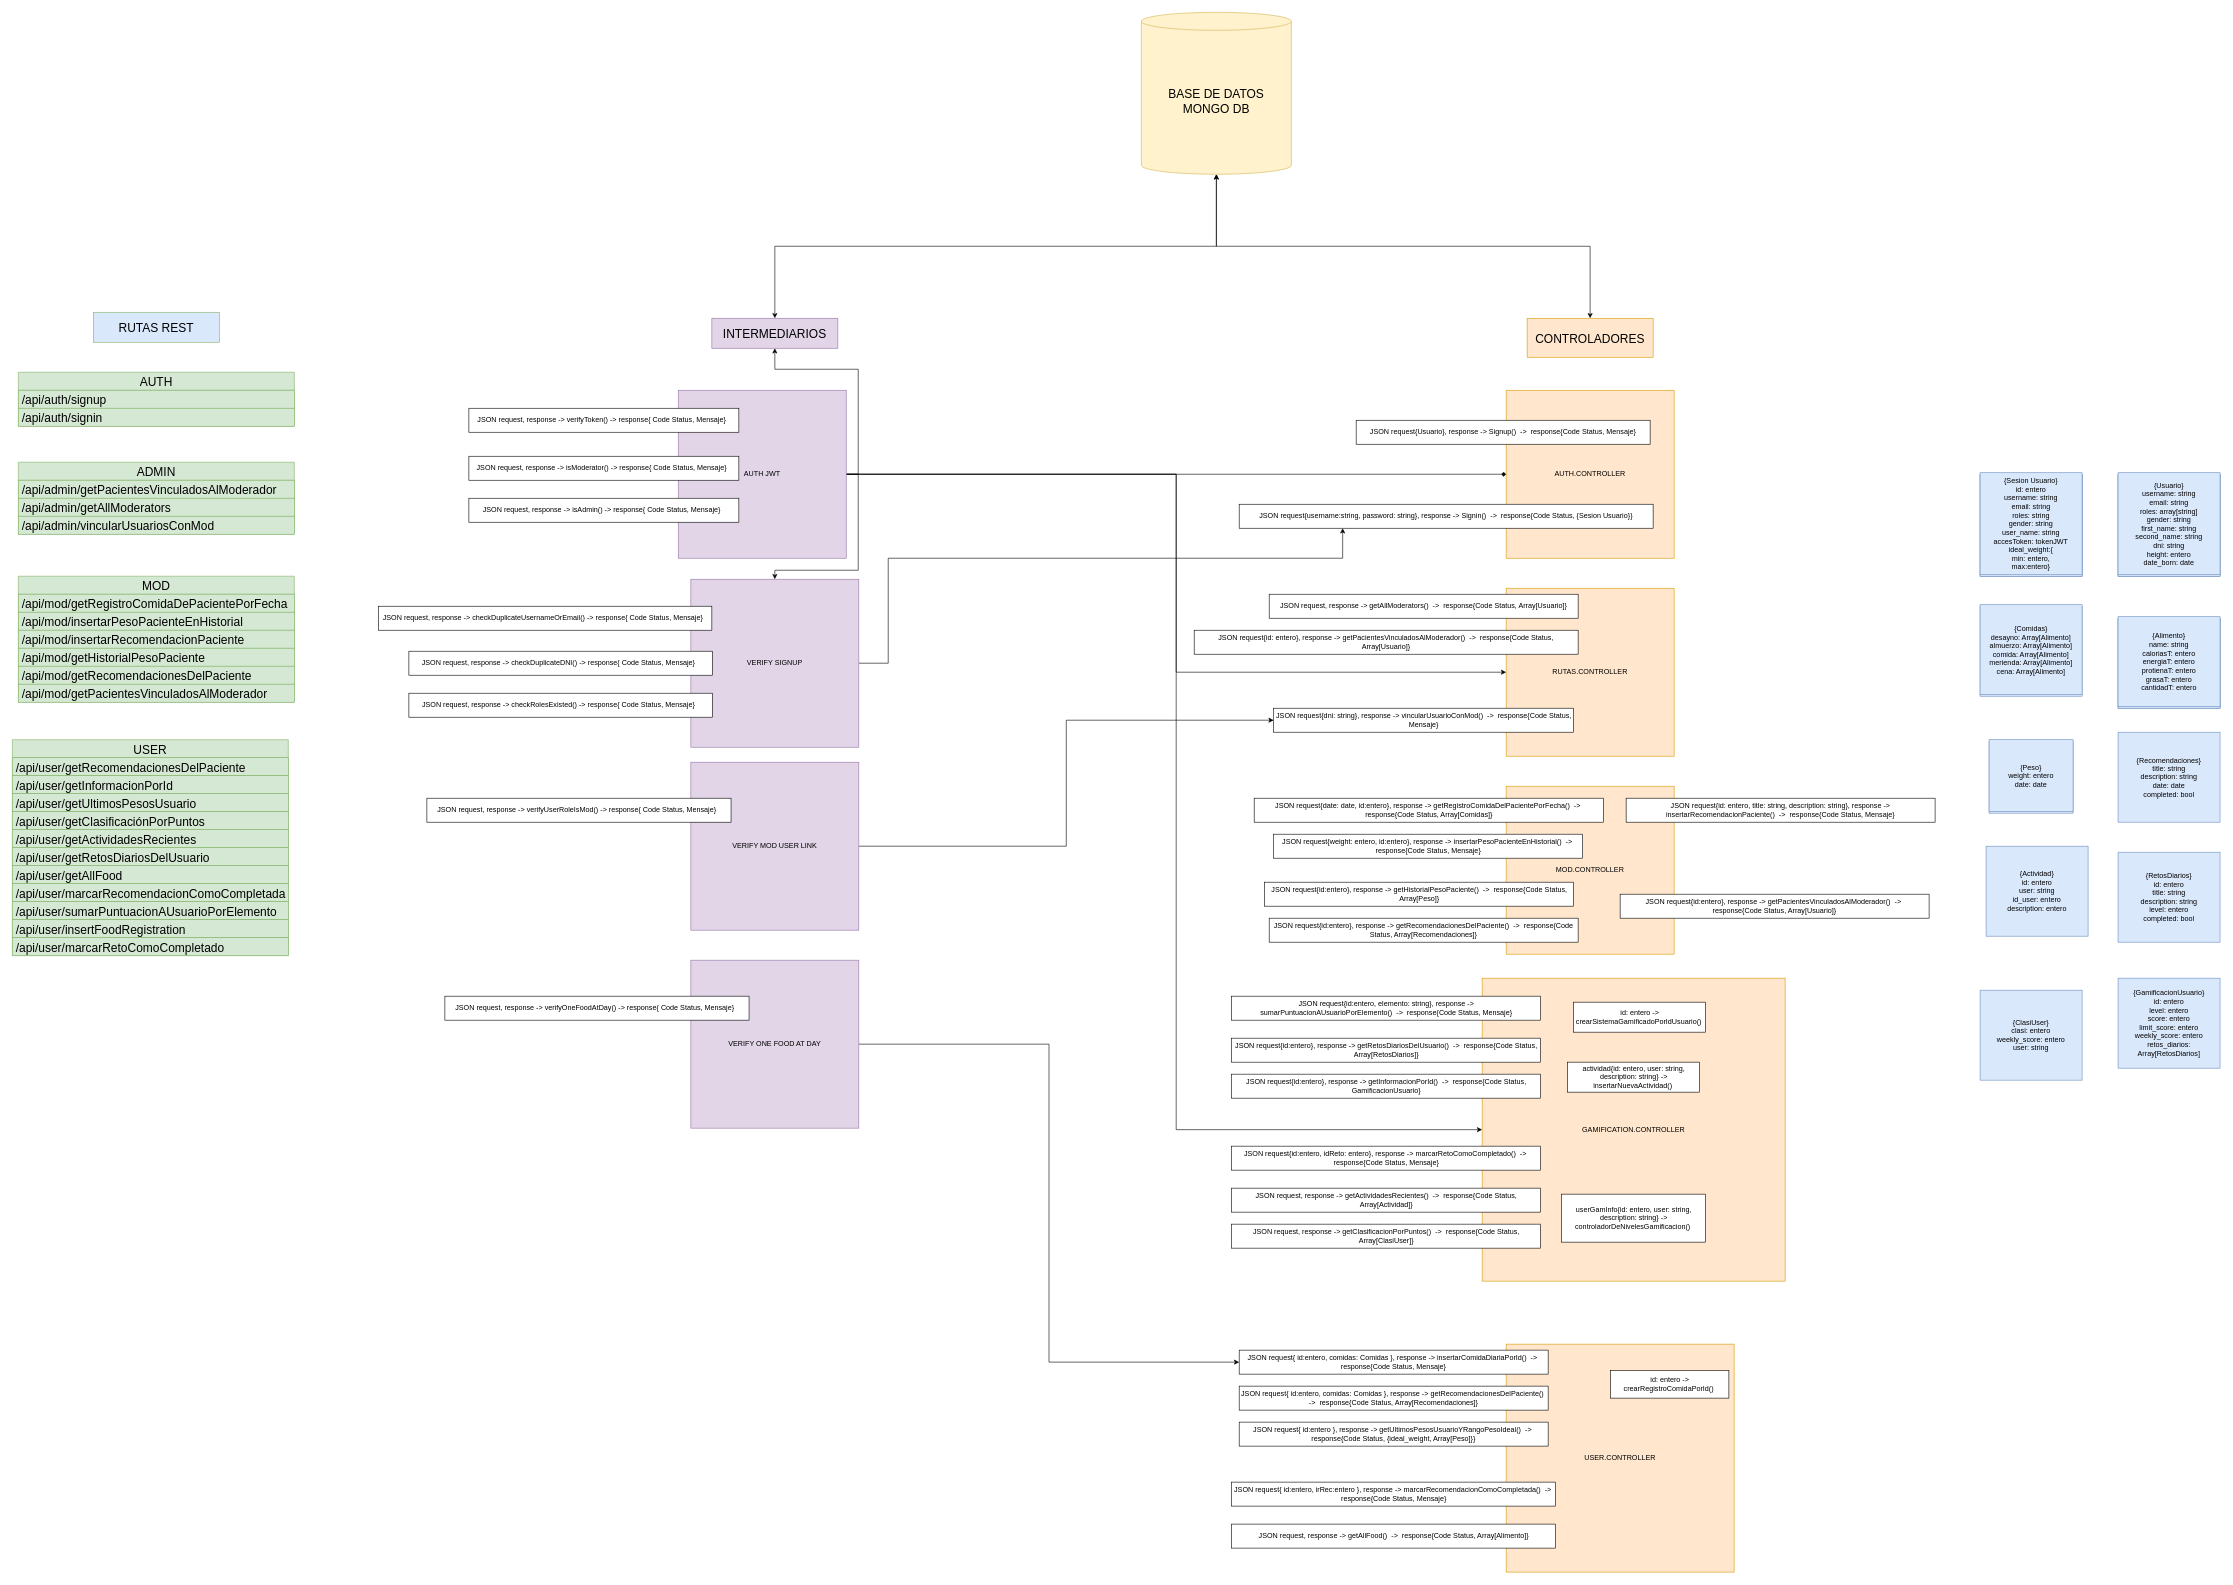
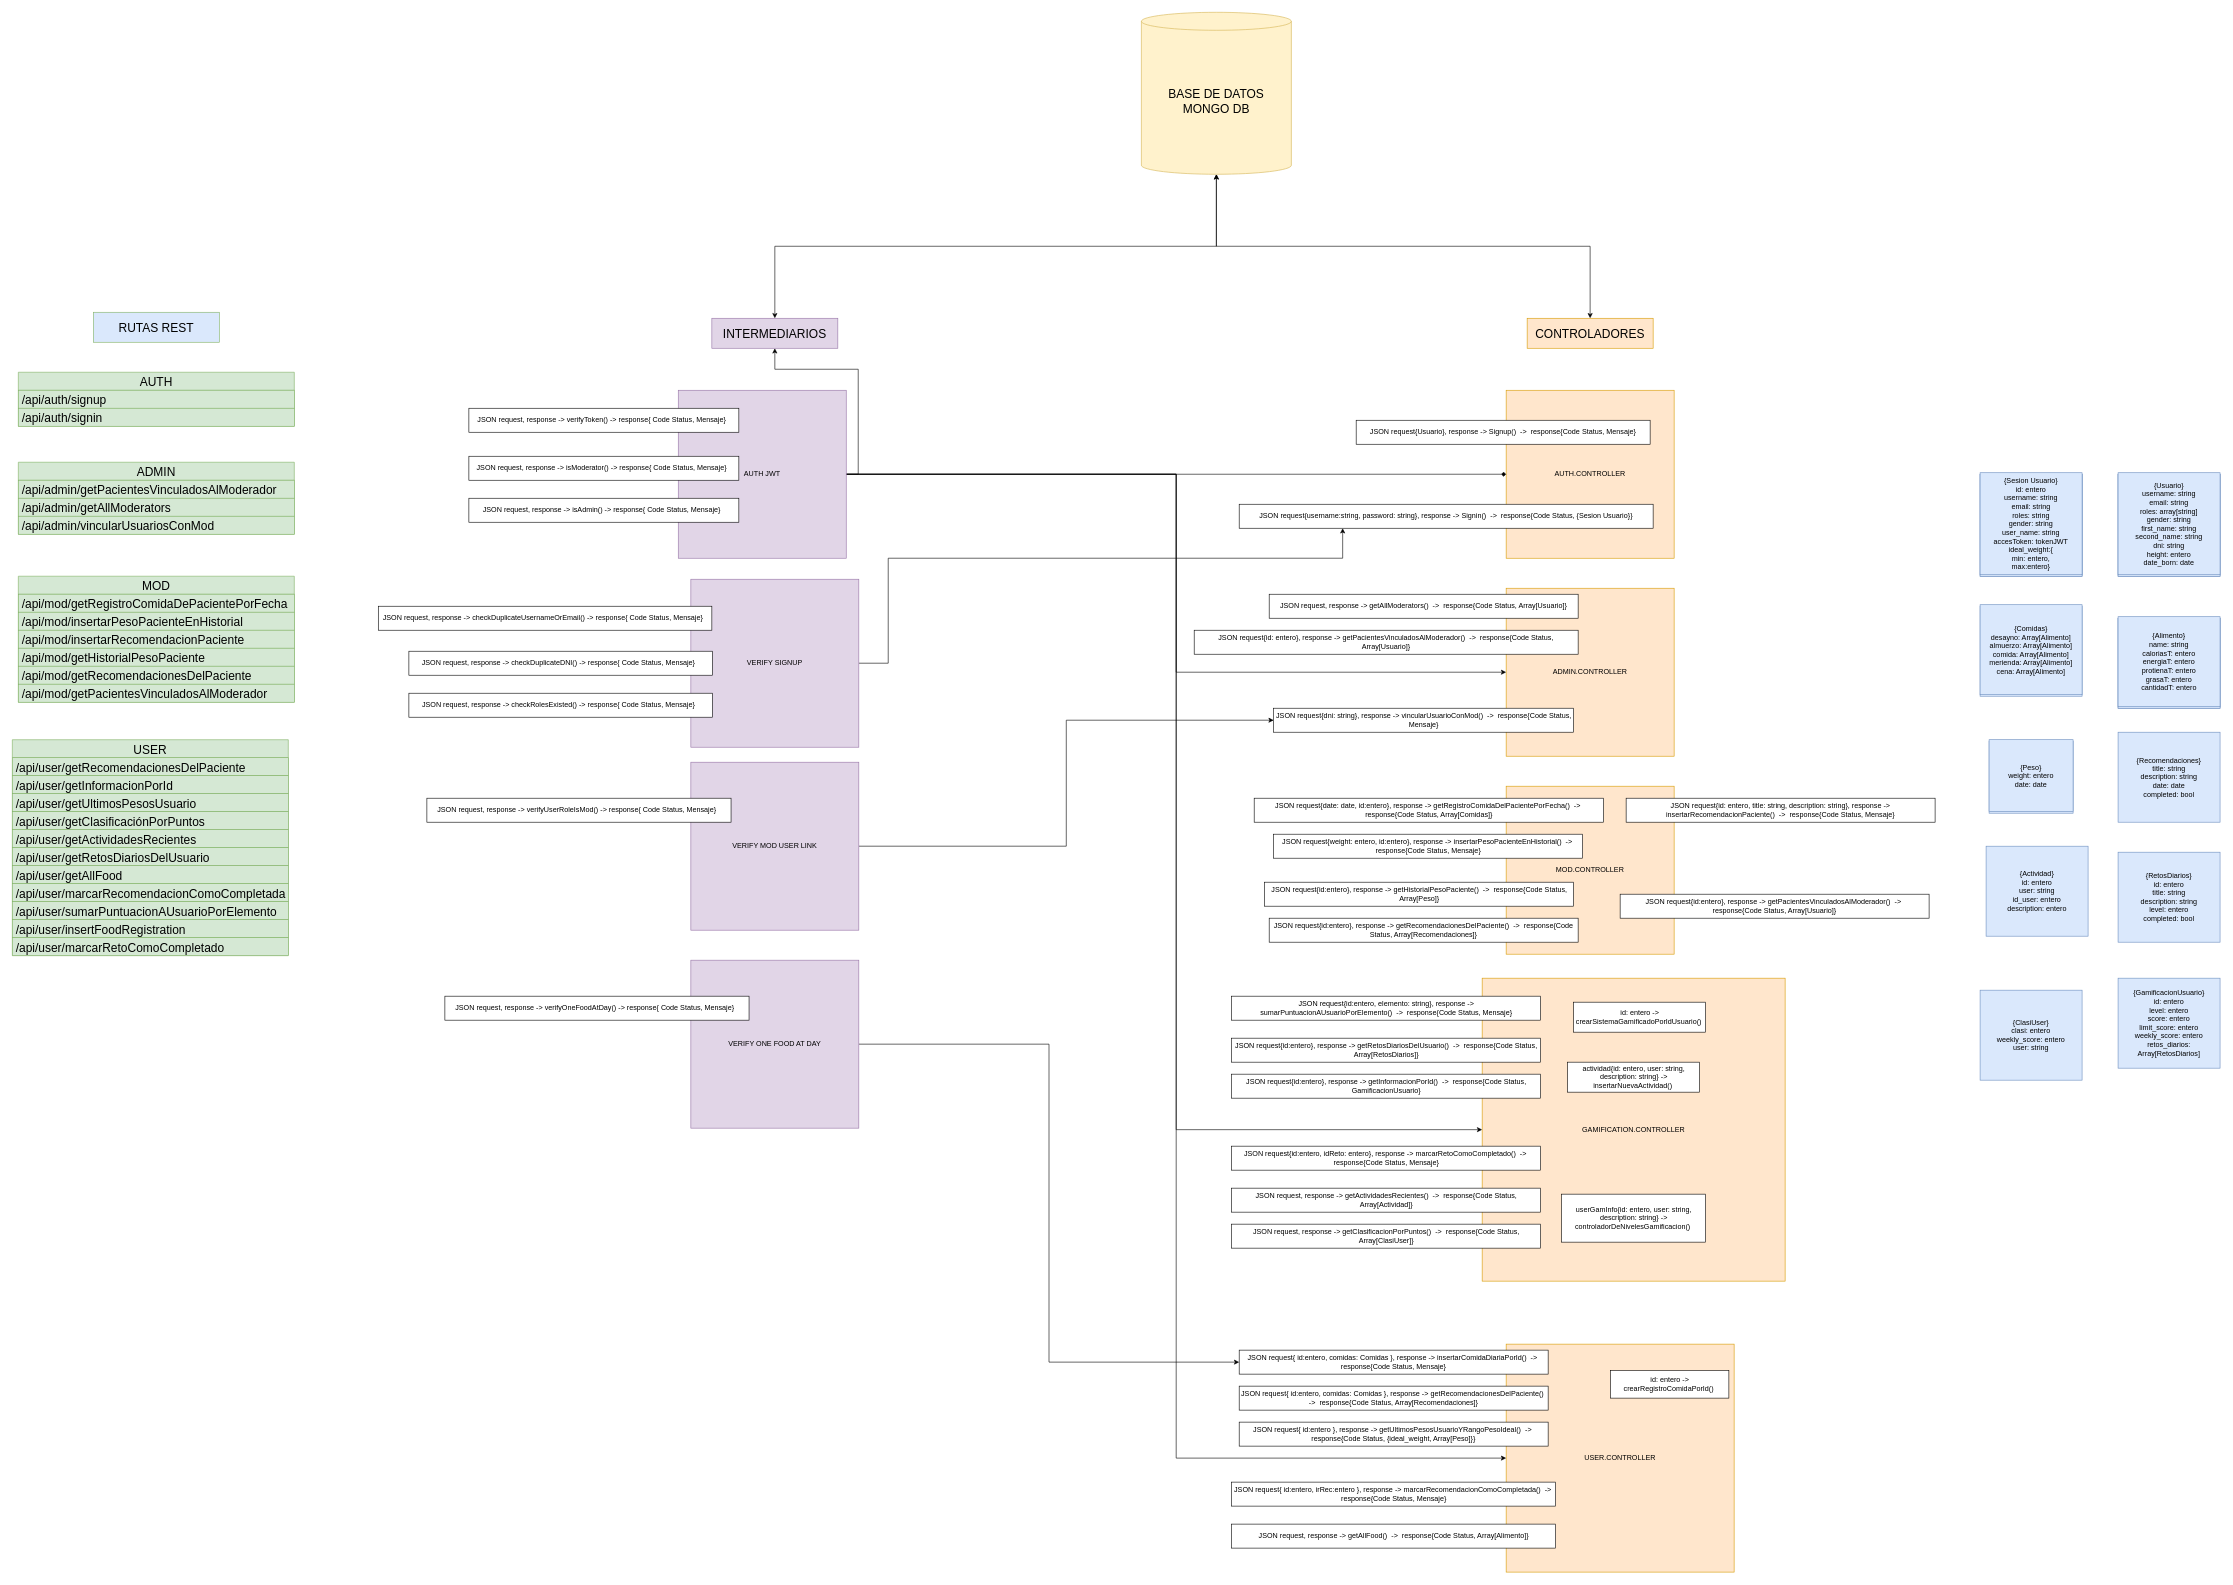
(1590, 338) -> (1590, 333)
(775, 571) -> (1176, 1457)
(1590, 672) -> (1590, 672)
